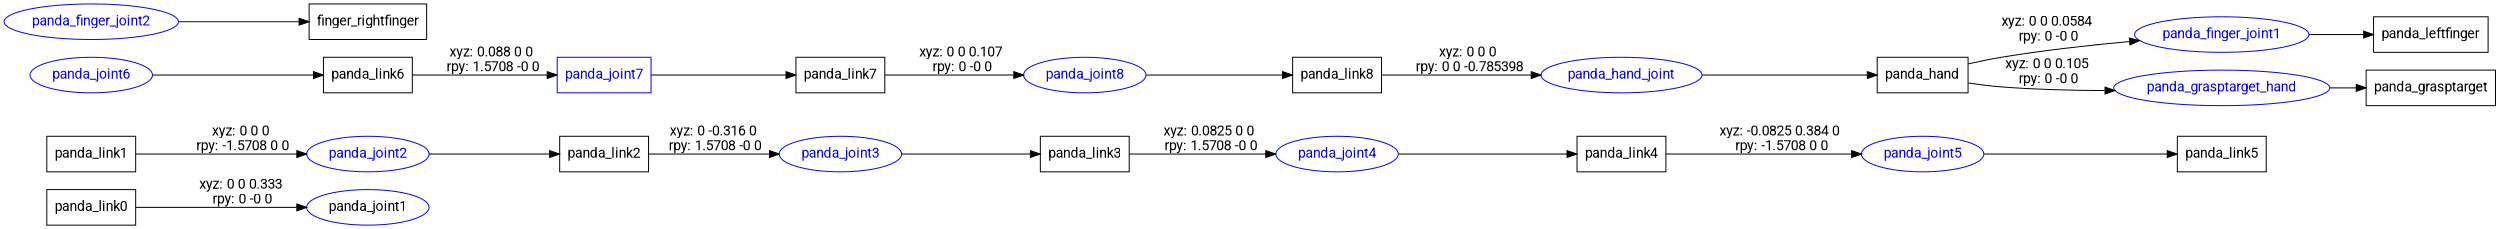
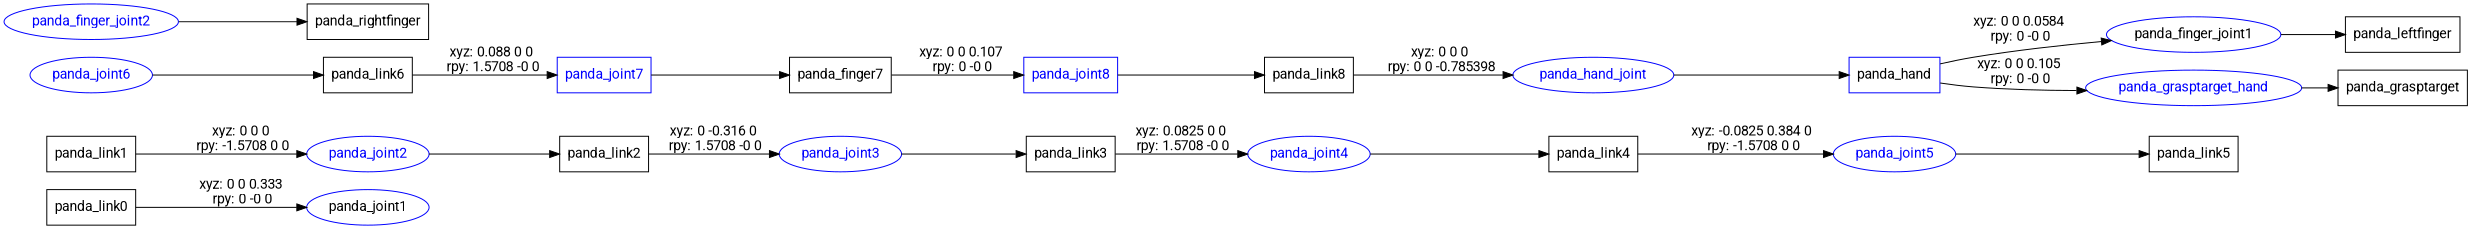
(368, 22) -> (368, 22)
(2222, 35) -> (2194, 35)
(840, 75) -> (840, 75)
(1085, 75) -> (1071, 75)
(1923, 75) -> (1895, 75)
